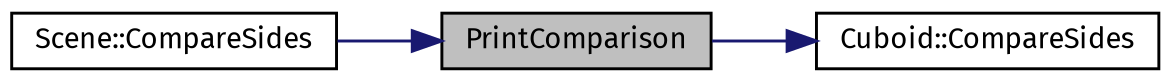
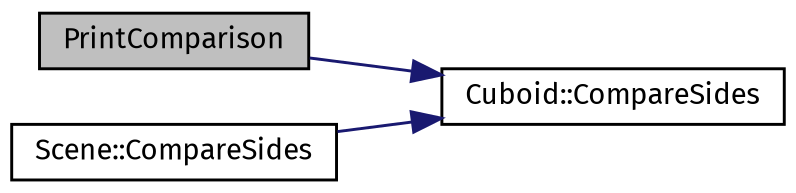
(375, 41) -> (375, 127)
